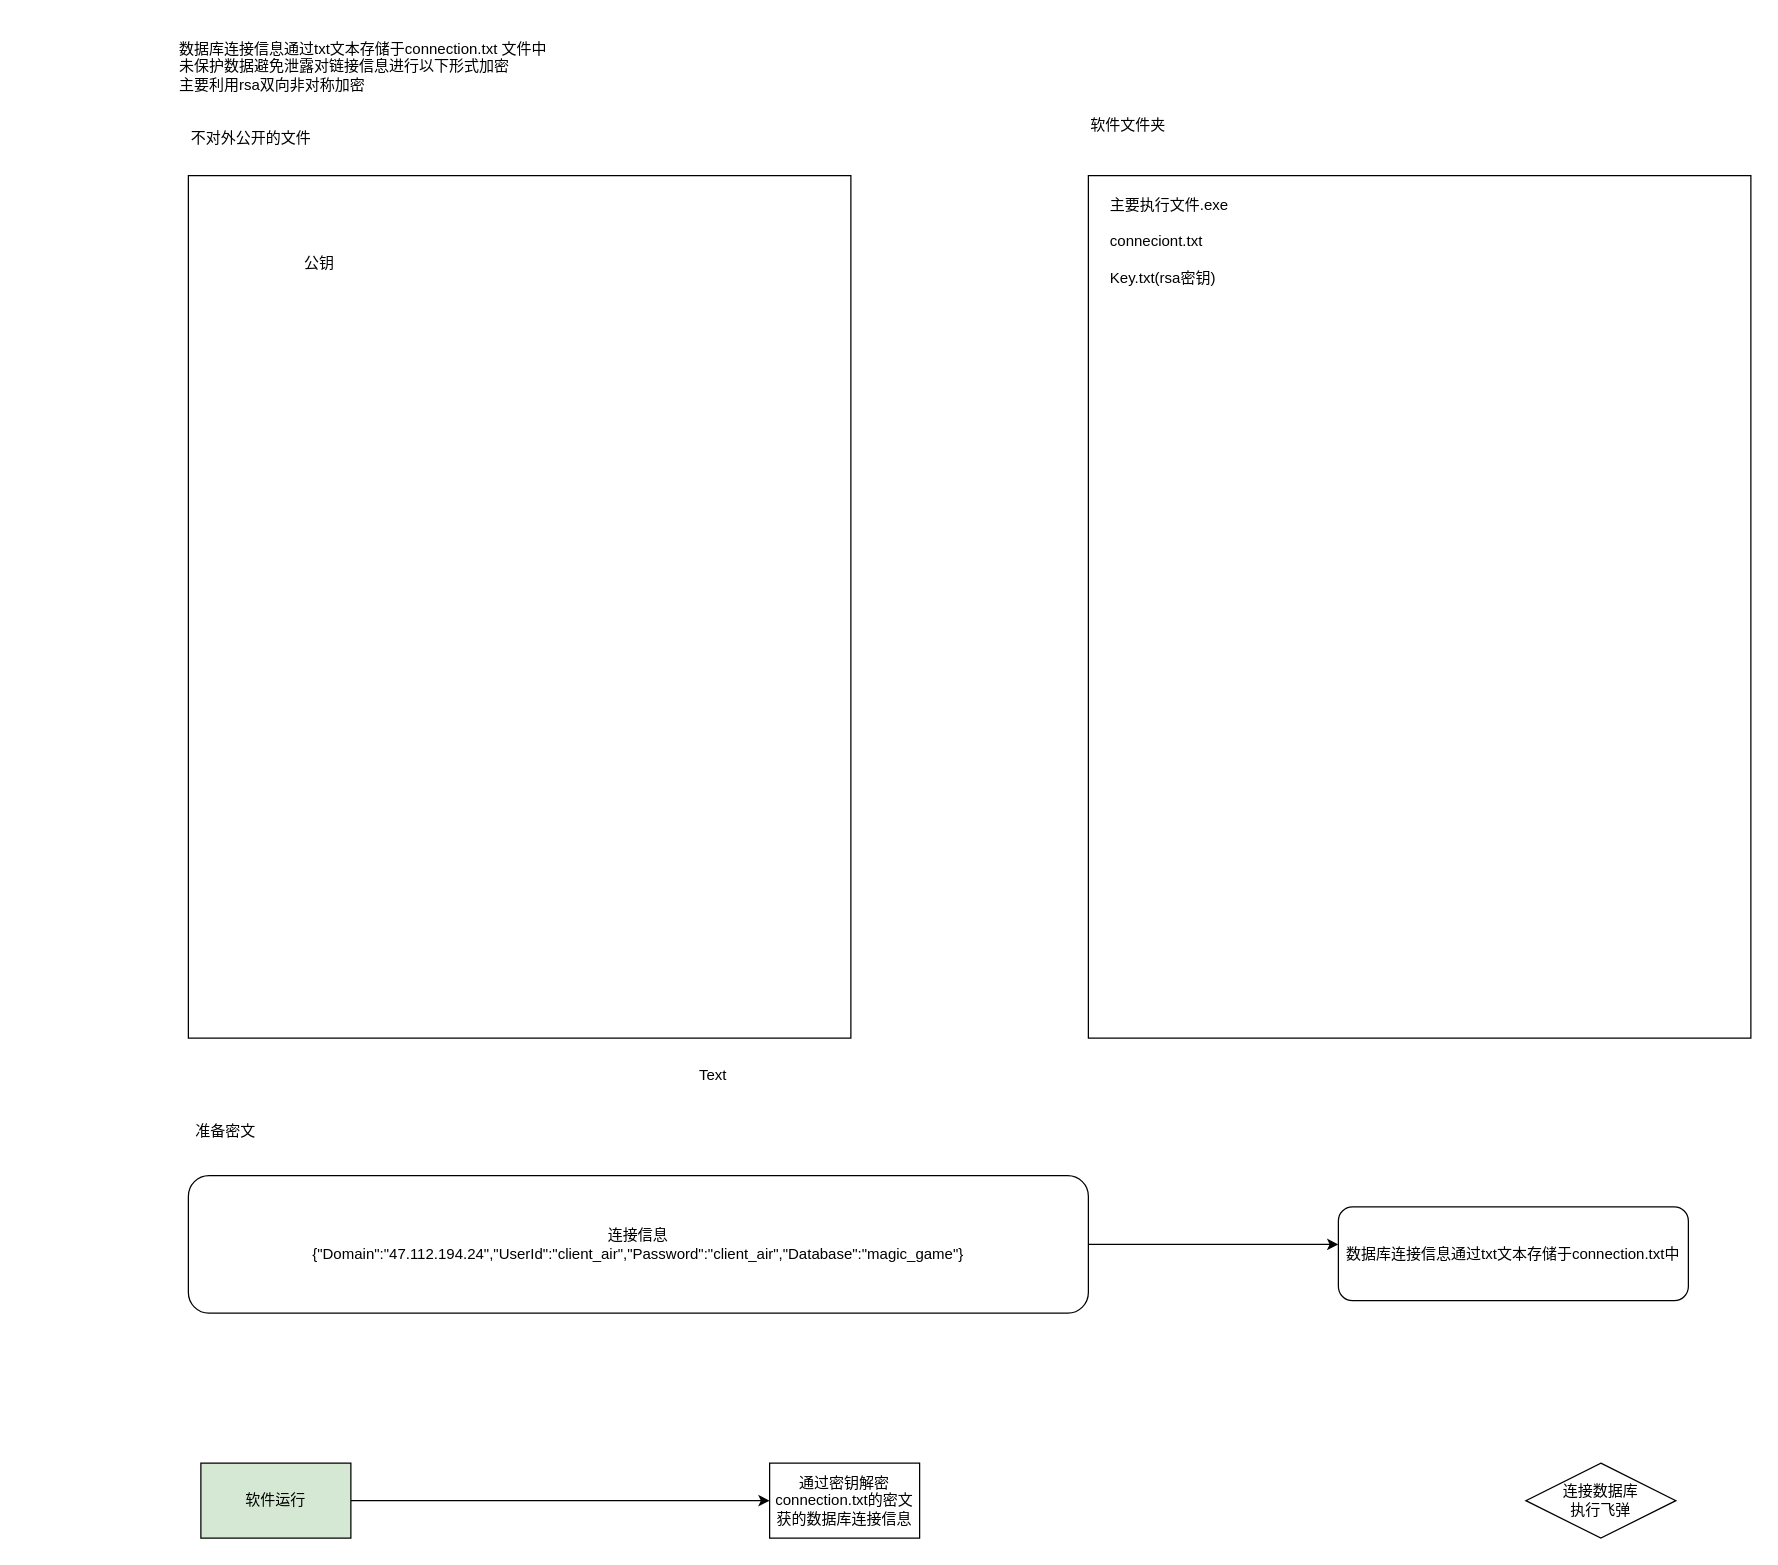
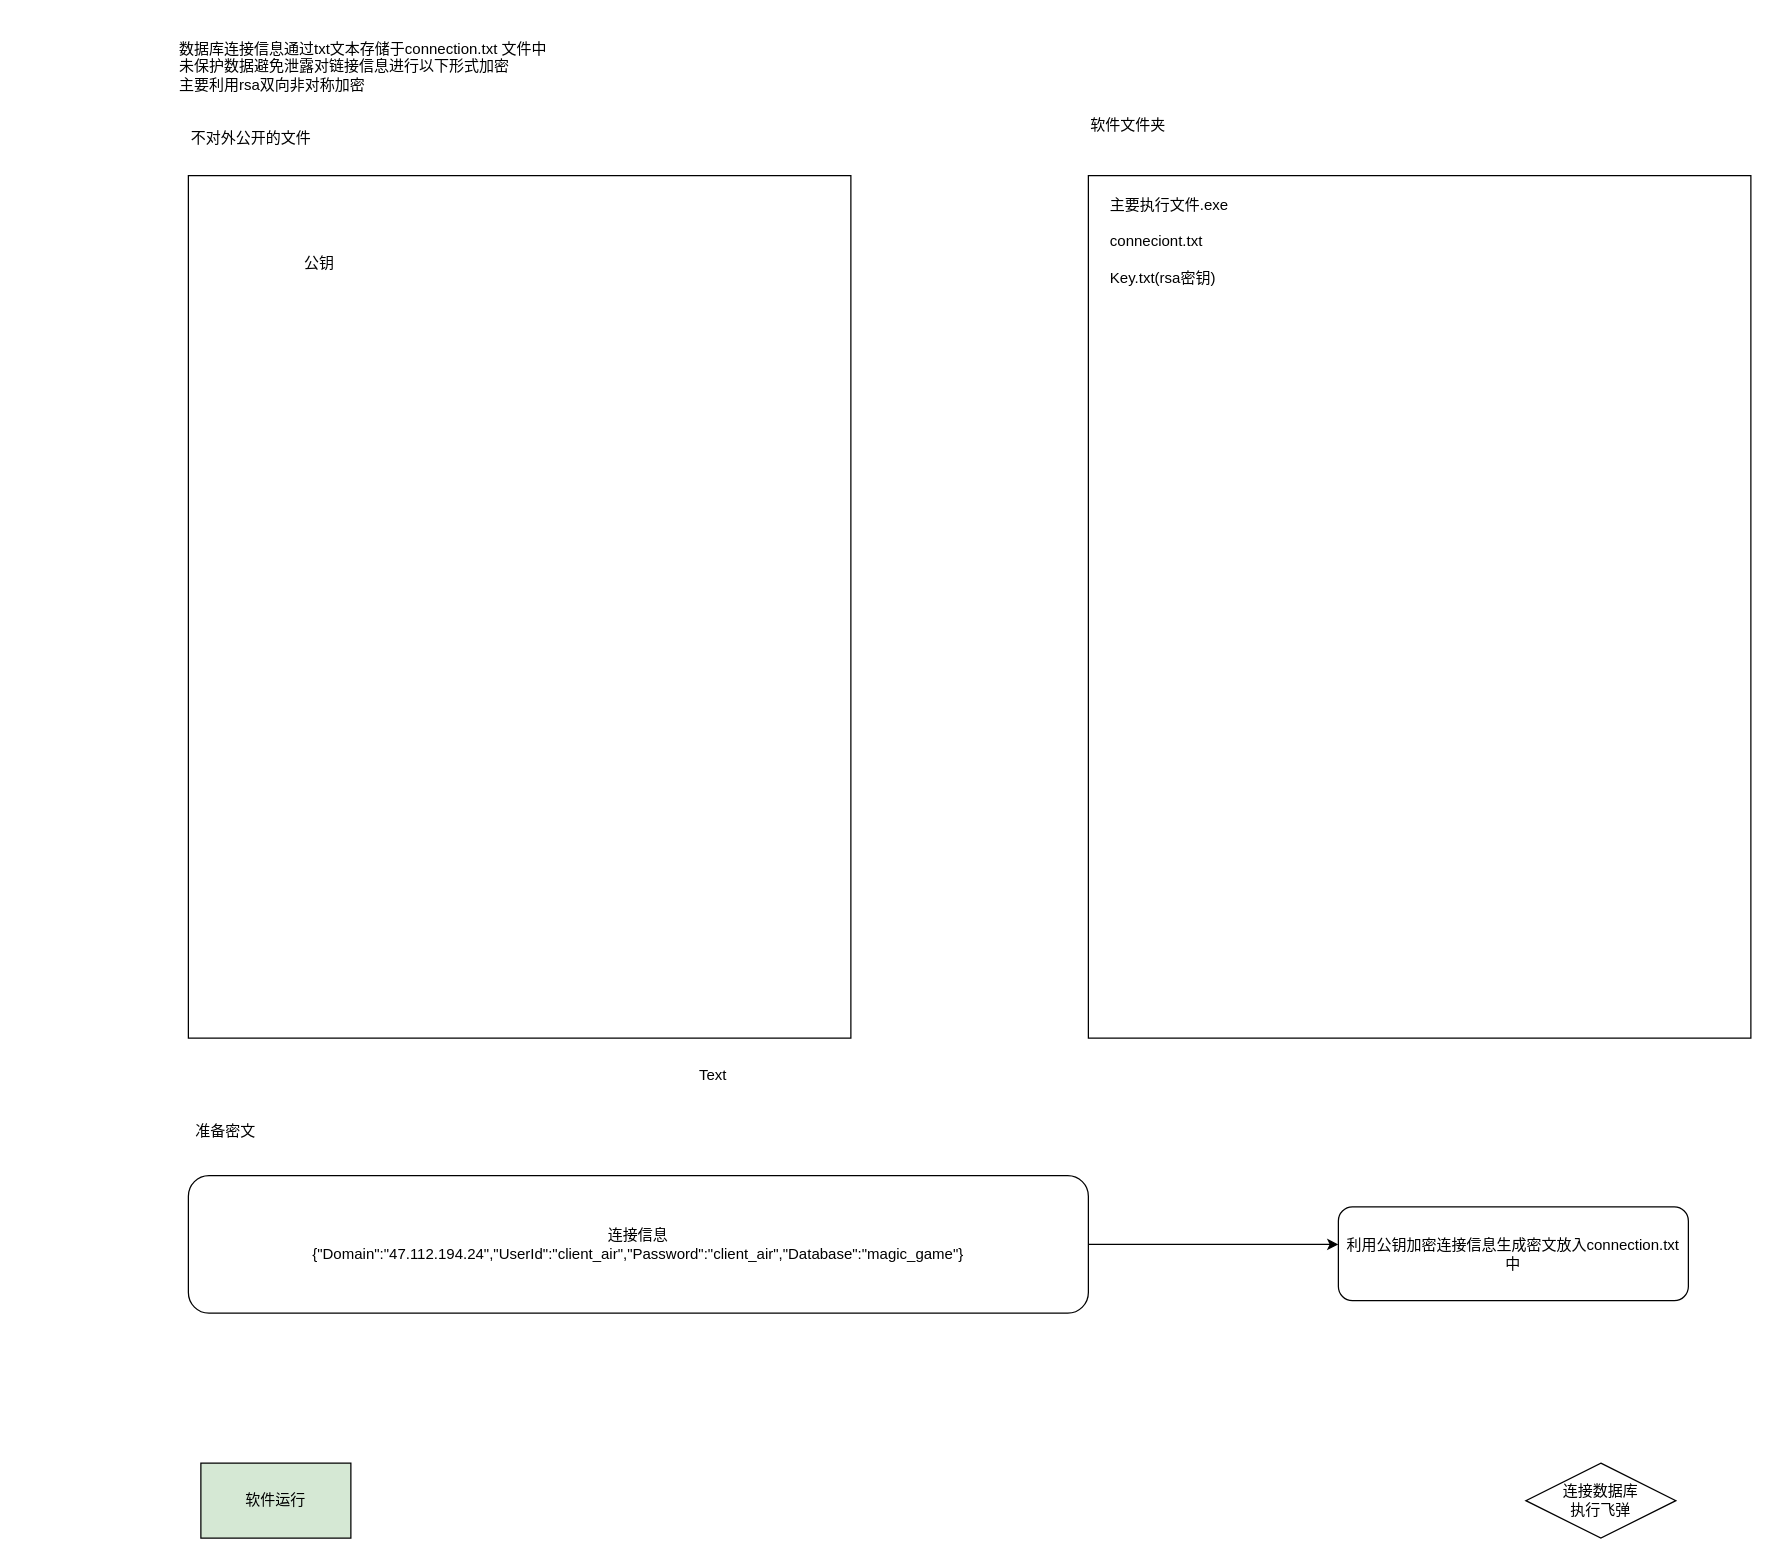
(1513, 1254) -> (1513, 1254)
(556, 1501) -> none
(844, 1501) -> none
